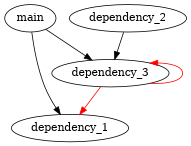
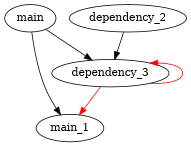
(70, 128) -> (70, 128)
